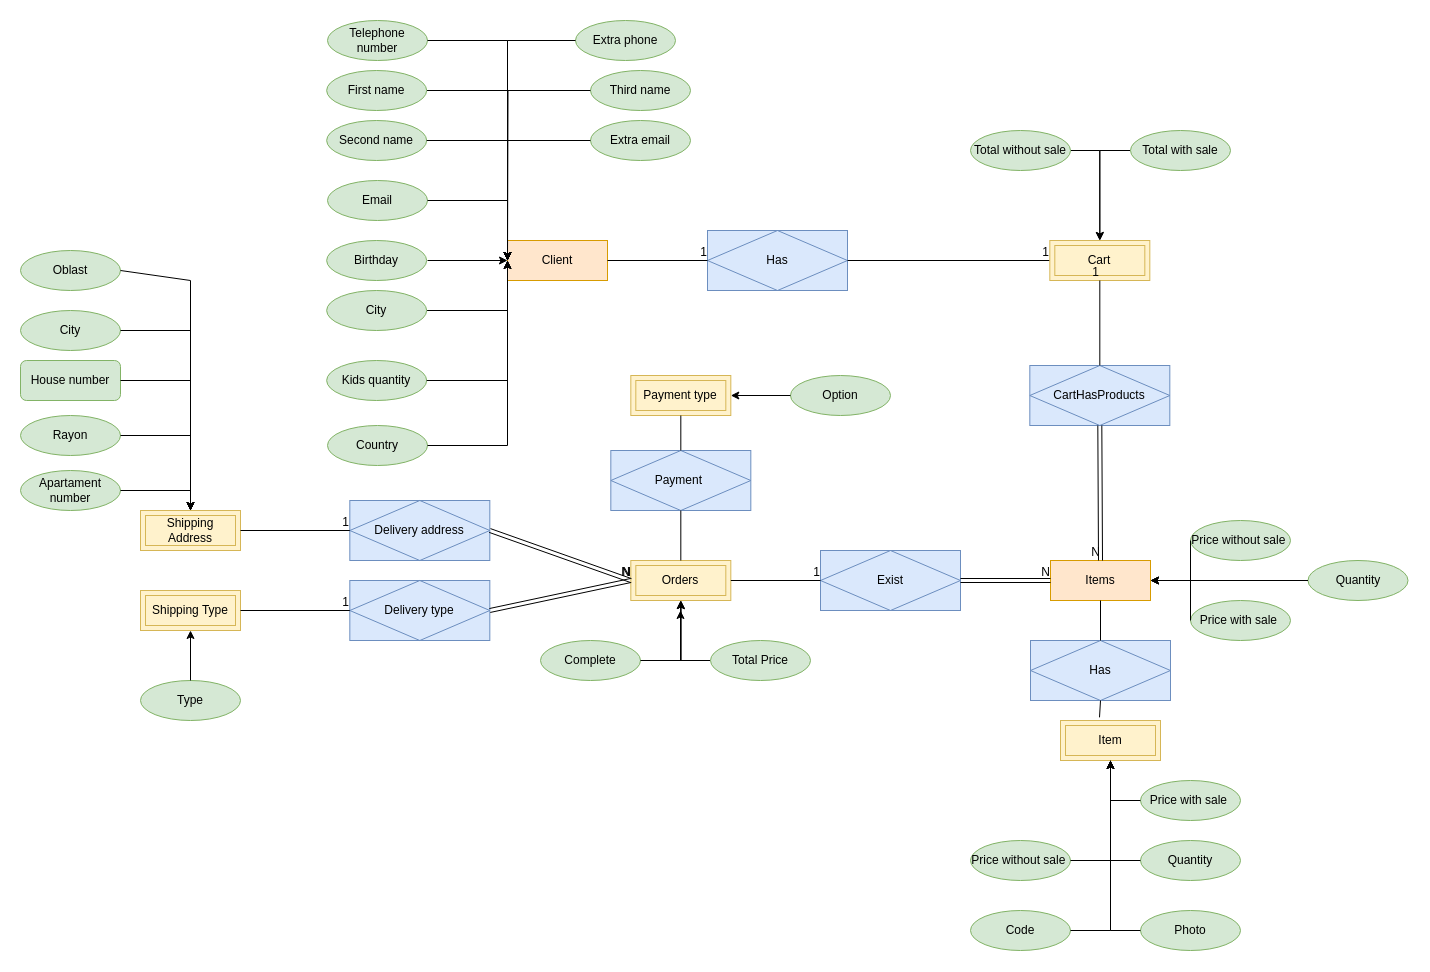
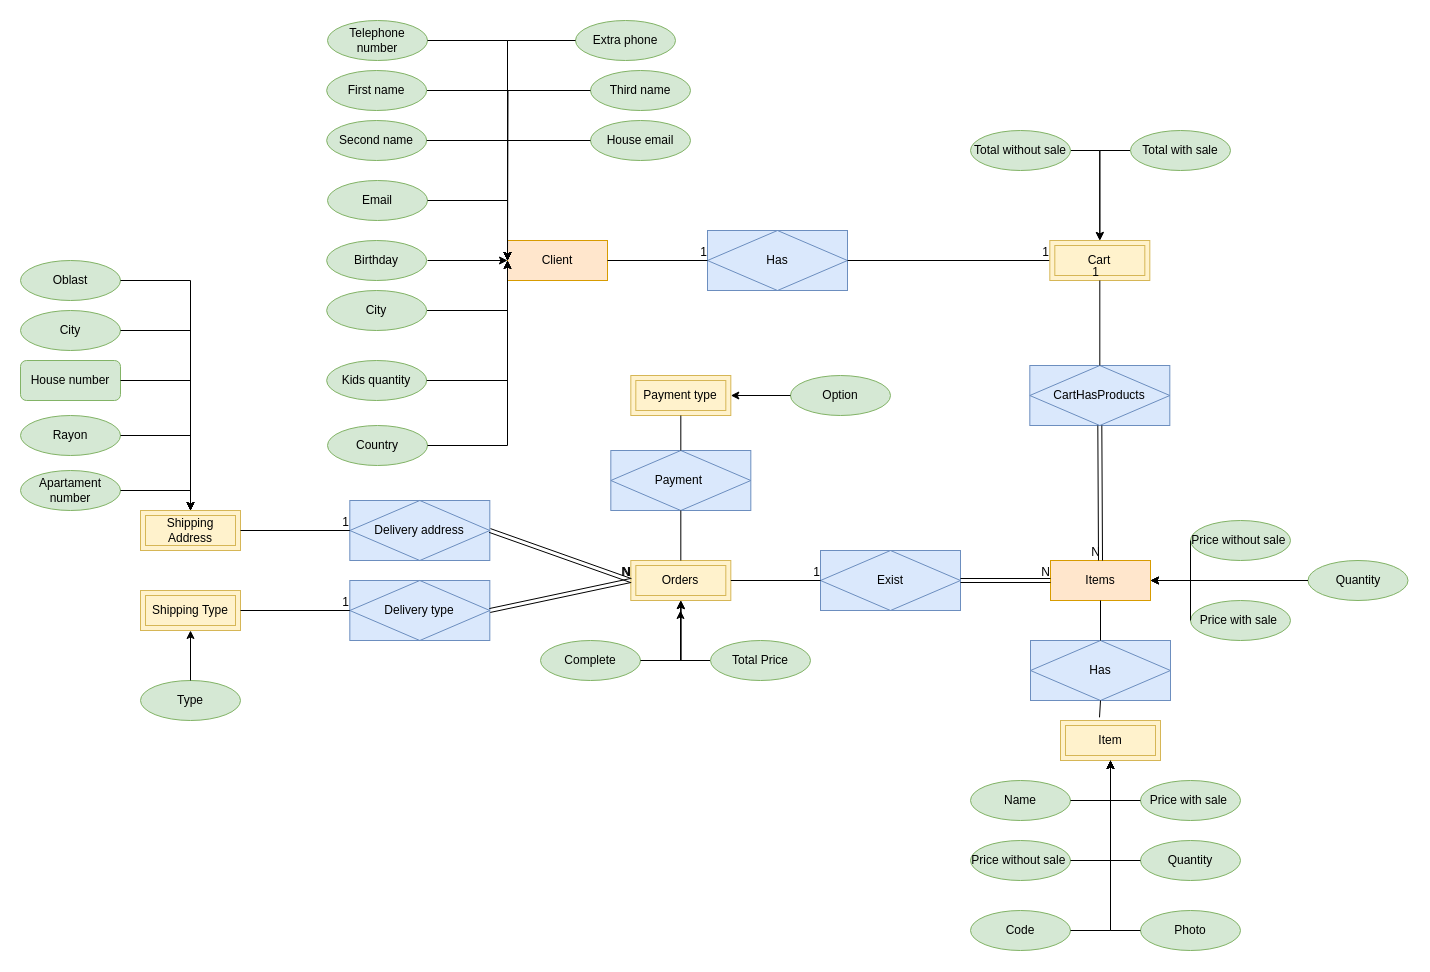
(641, 141) -> (641, 141)
(71, 271) -> (71, 281)
none -> (1021, 801)
none -> (1090, 801)
